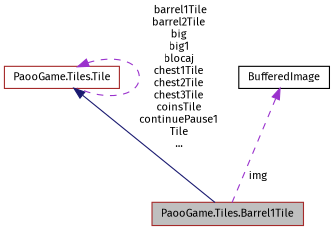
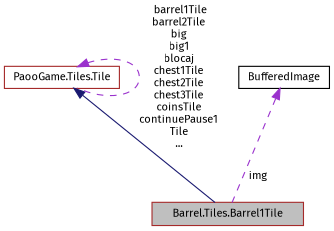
(228, 214) -> (228, 214)
